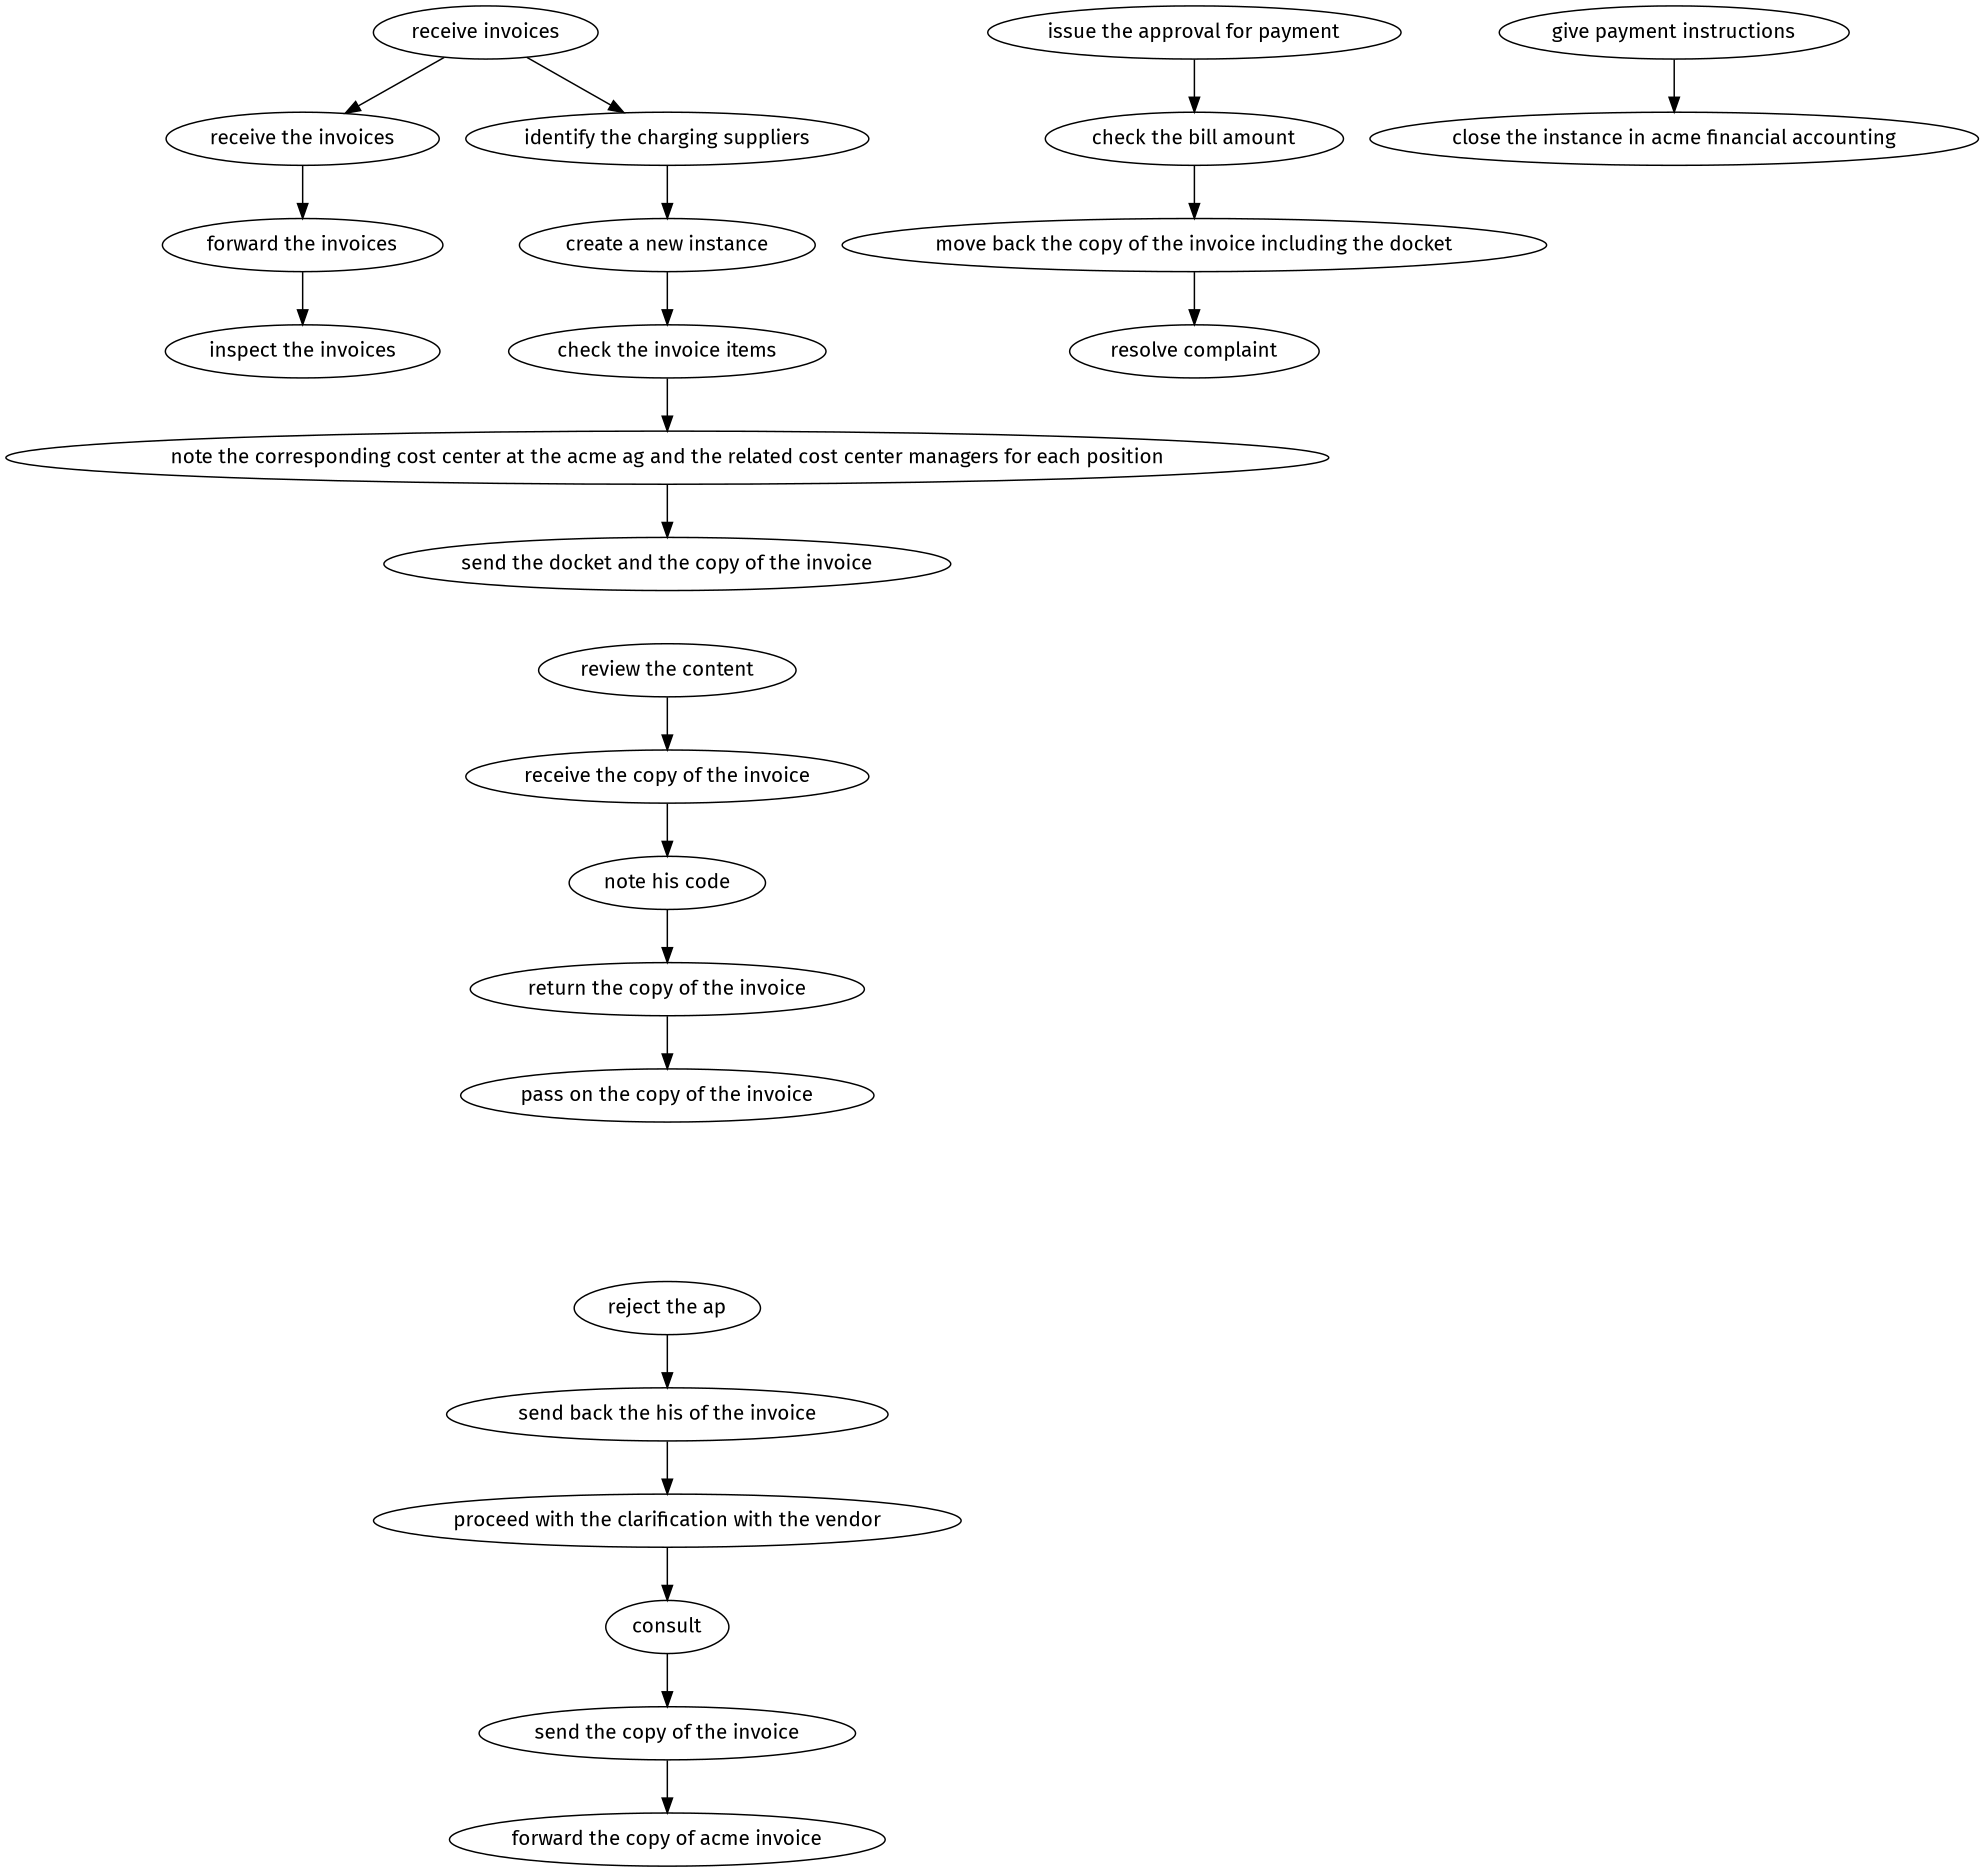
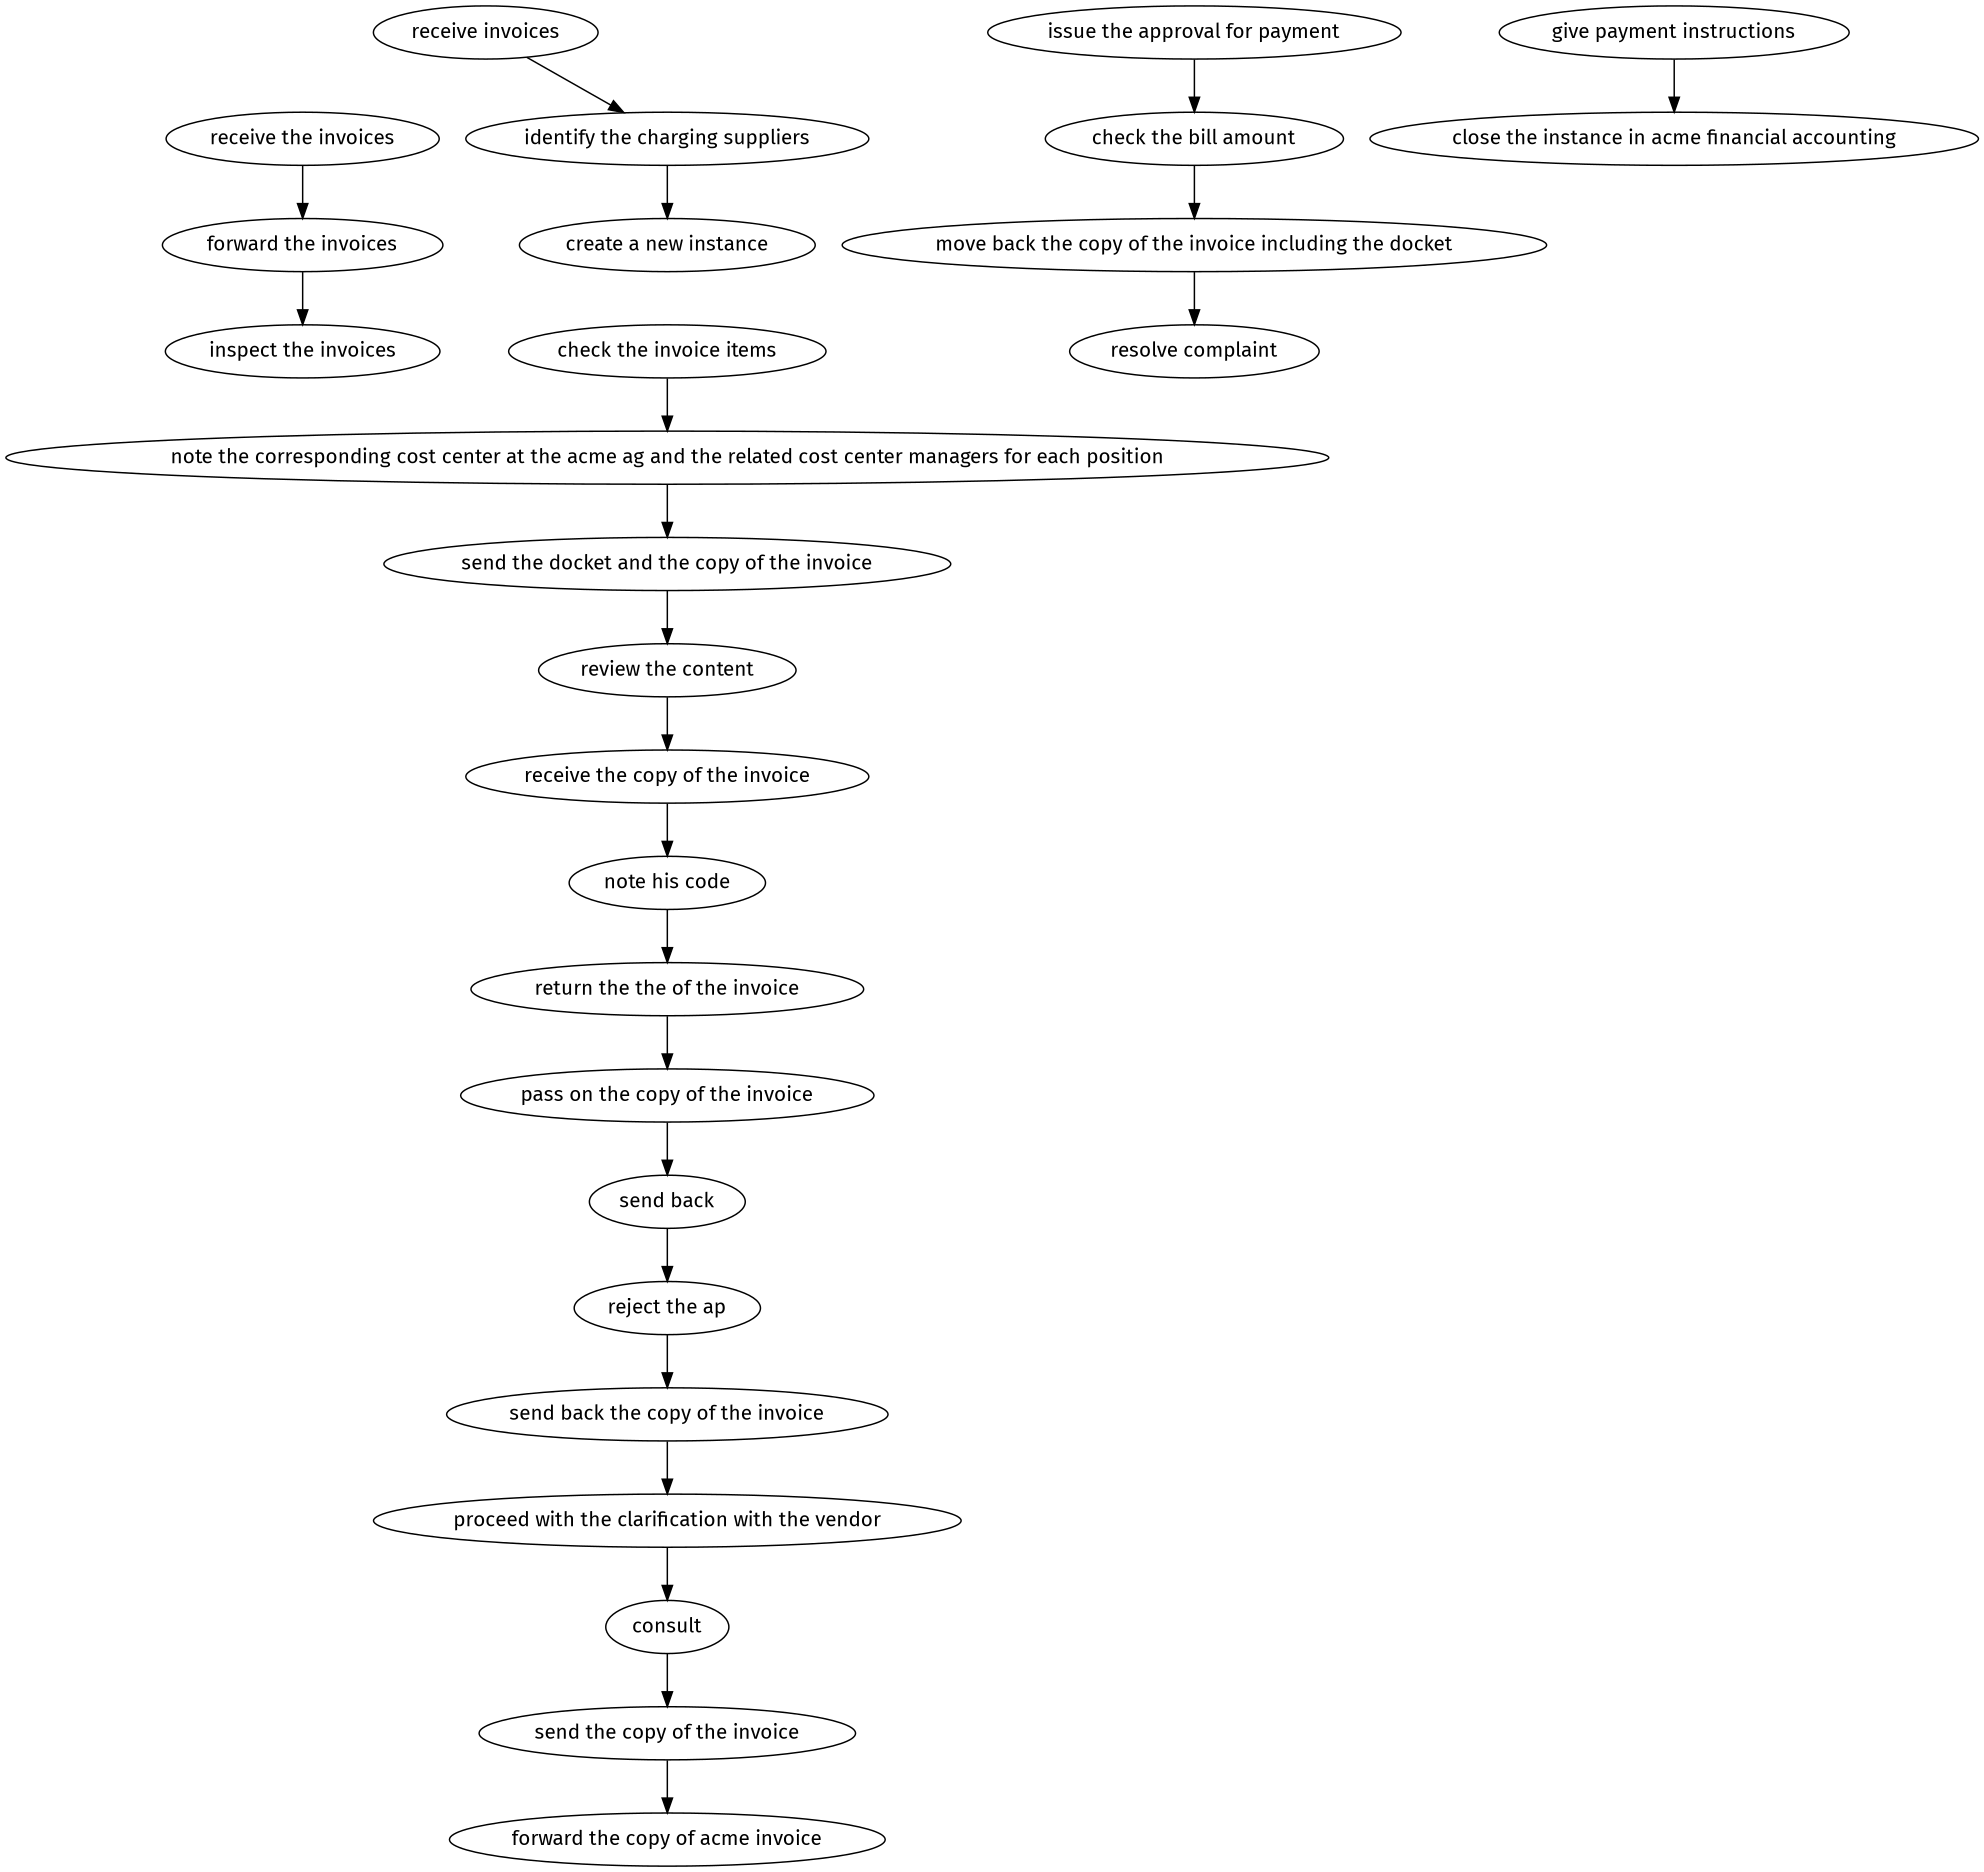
(401, 82) -> none
(667, 291) -> none
none -> (667, 610)
(667, 989) -> (667, 989)
none -> (667, 1202)
(667, 1414) -> (667, 1414)
